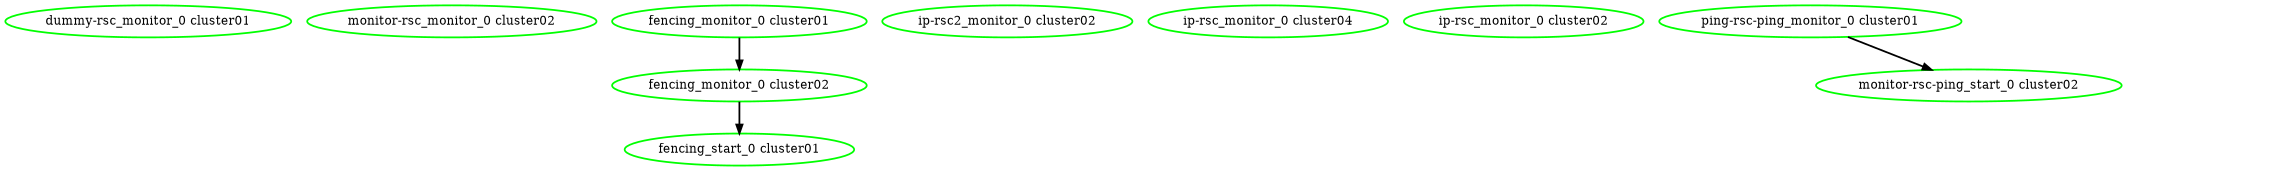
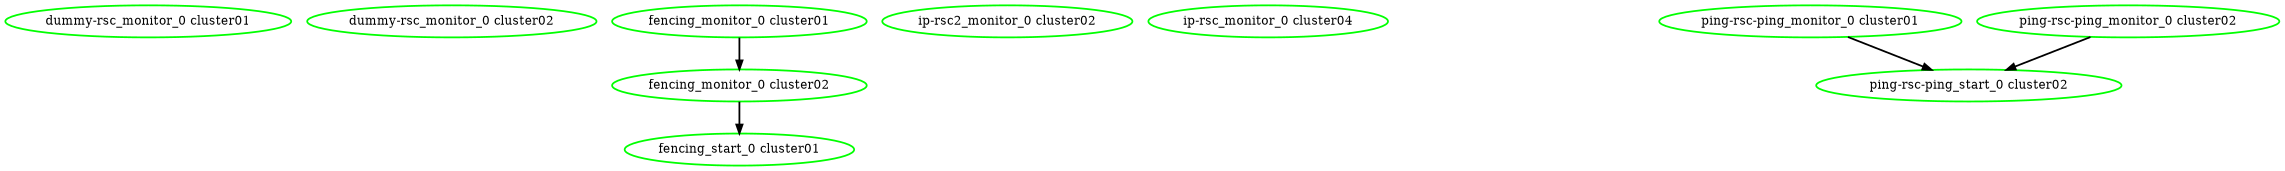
(452, 21) -> (452, 21)
(1524, 21) -> none
none -> (2128, 21)
(1969, 85) -> (1969, 85)
